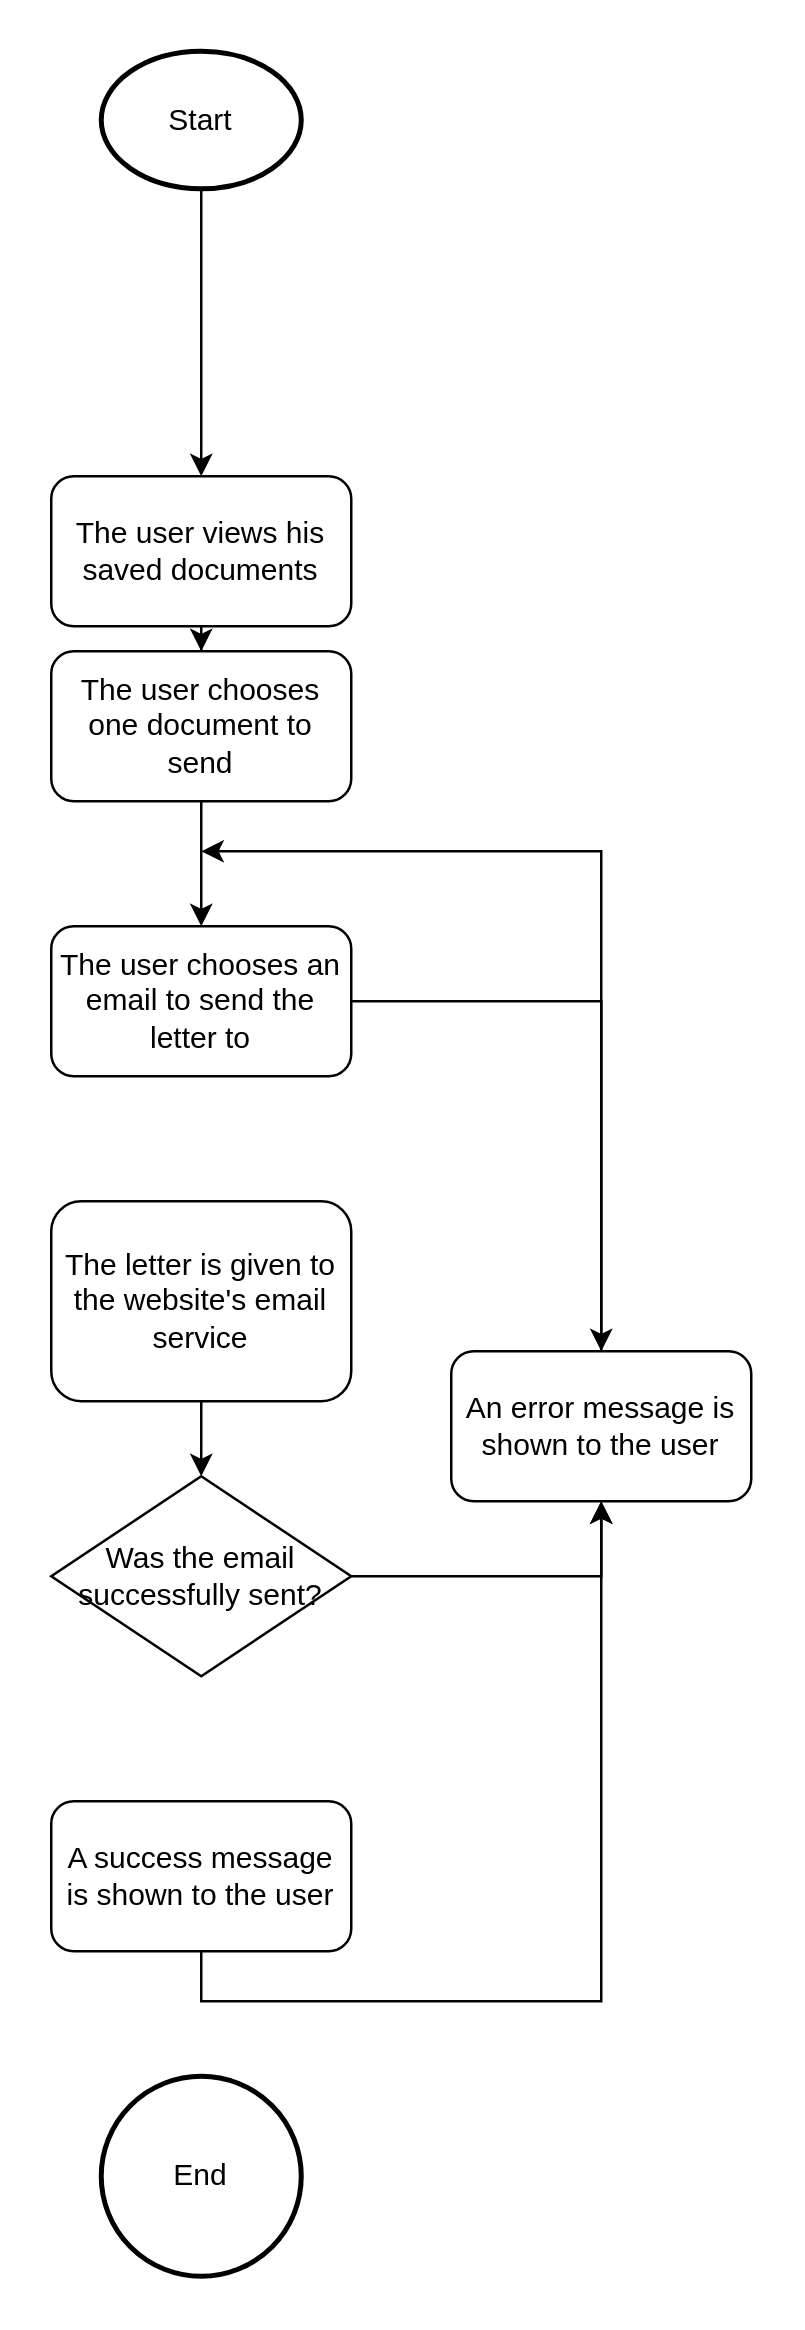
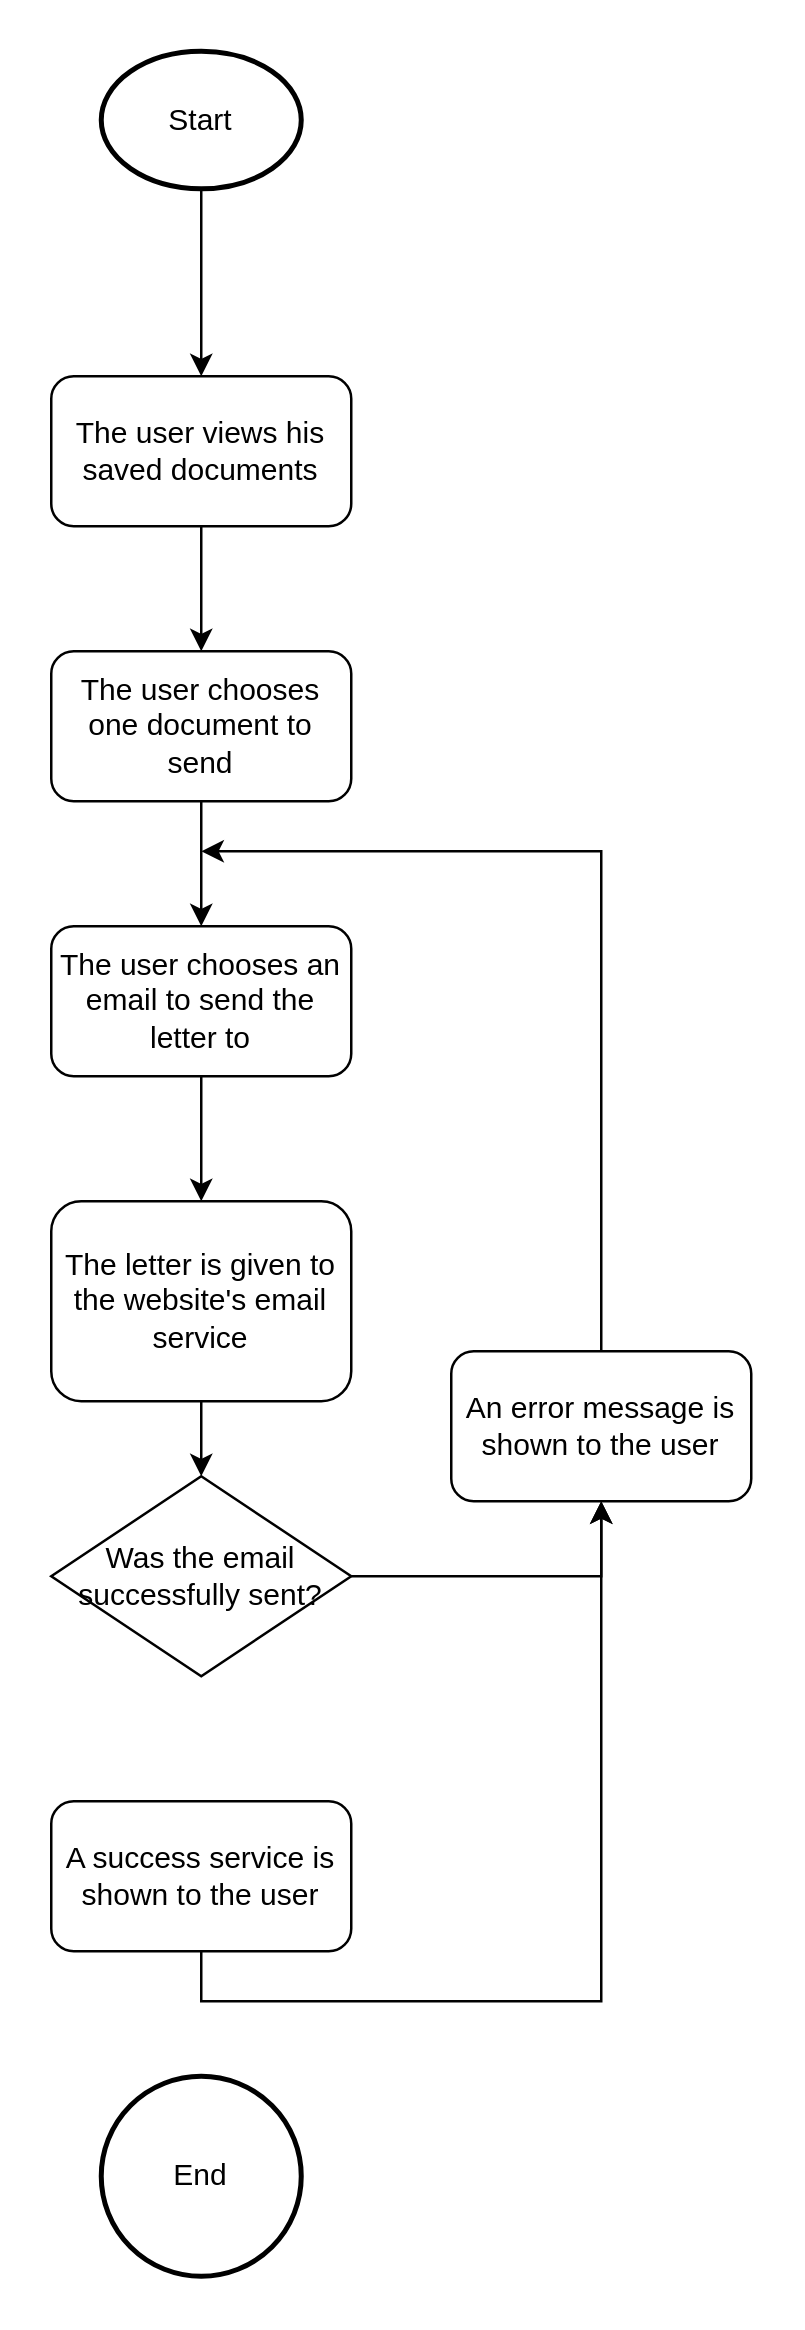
(201, 551) -> (201, 451)
(473, 1001) -> (201, 1130)
(201, 1876) -> (201, 1876)
